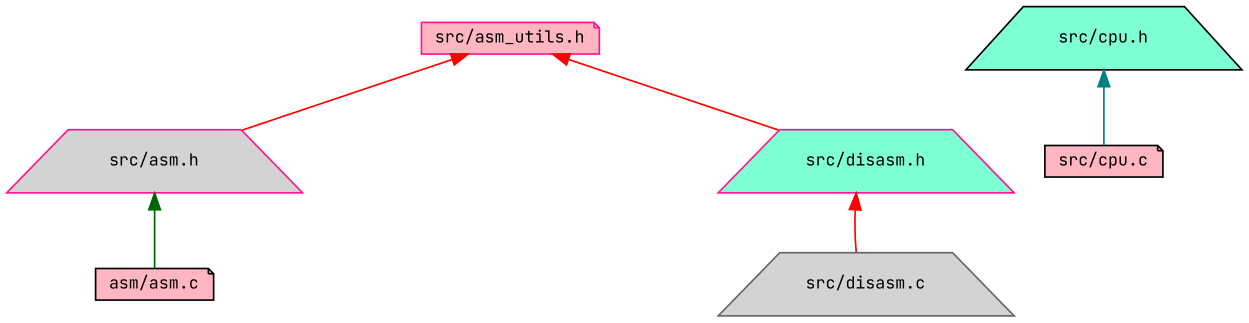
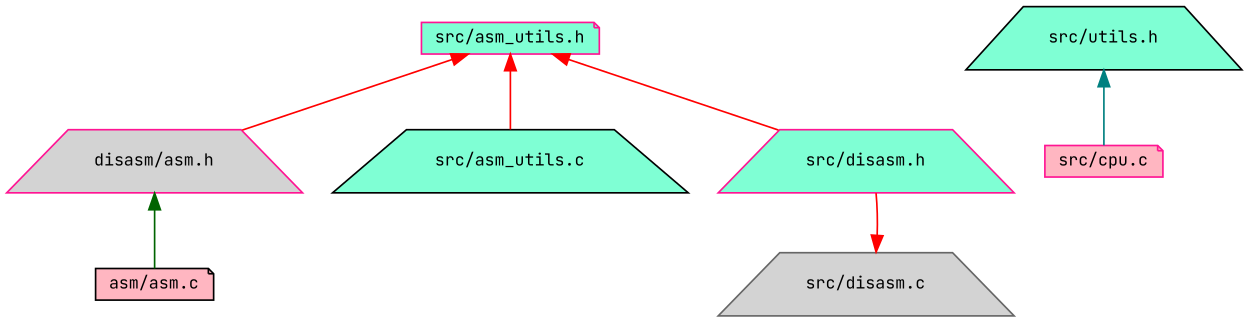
(510, 38) -> (510, 38)
(1104, 38) -> (1104, 38)
(155, 161) -> (155, 161)
none -> (510, 161)
(1104, 161) -> (1104, 161)
(855, 231) -> (877, 214)
